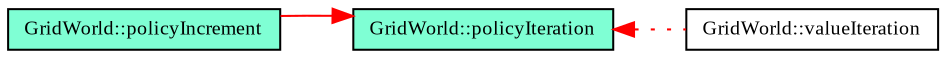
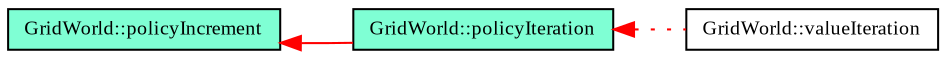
(306, 16) -> (327, 43)
